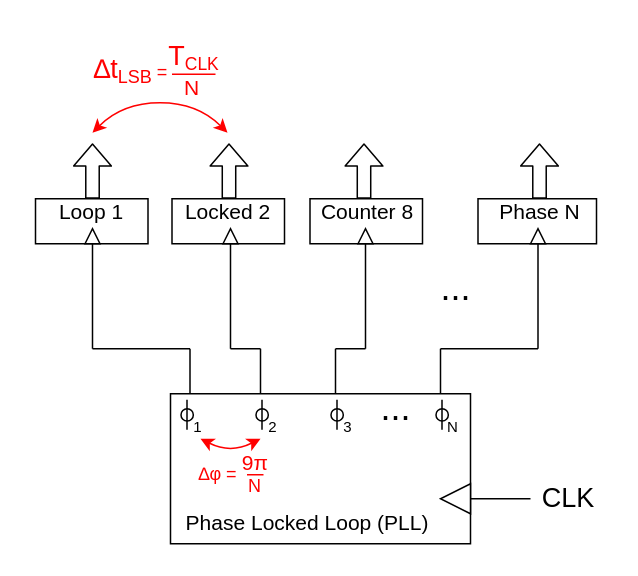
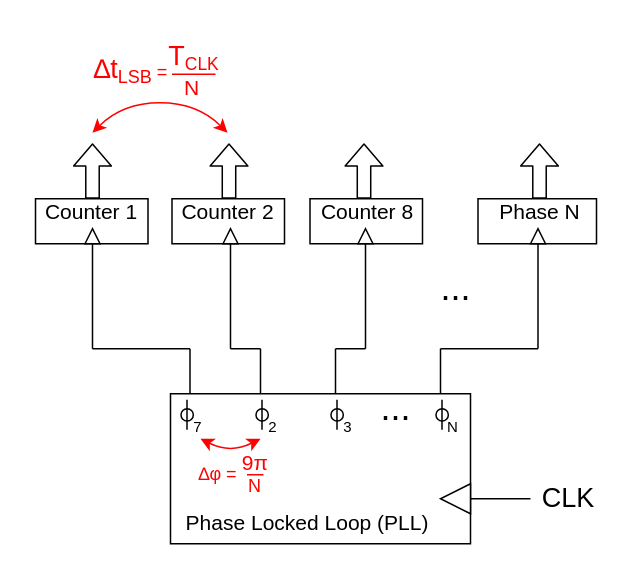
(92, 208) -> (92, 208)
(228, 208) -> (228, 208)
(198, 424) -> (198, 424)
